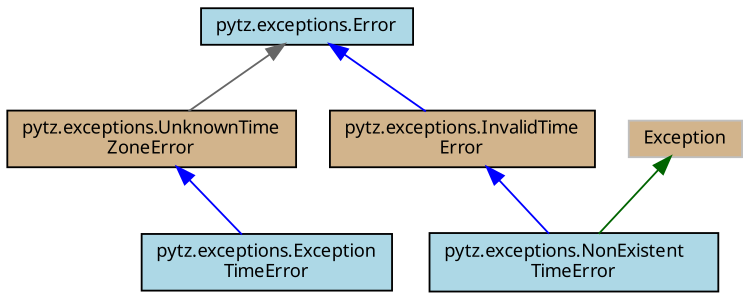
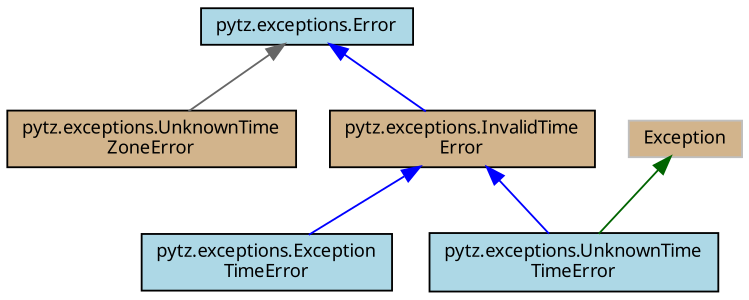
(216, 207) -> (356, 206)
(574, 262) -> (574, 262)
